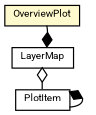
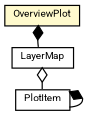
(47, 29) -> (38, 43)
